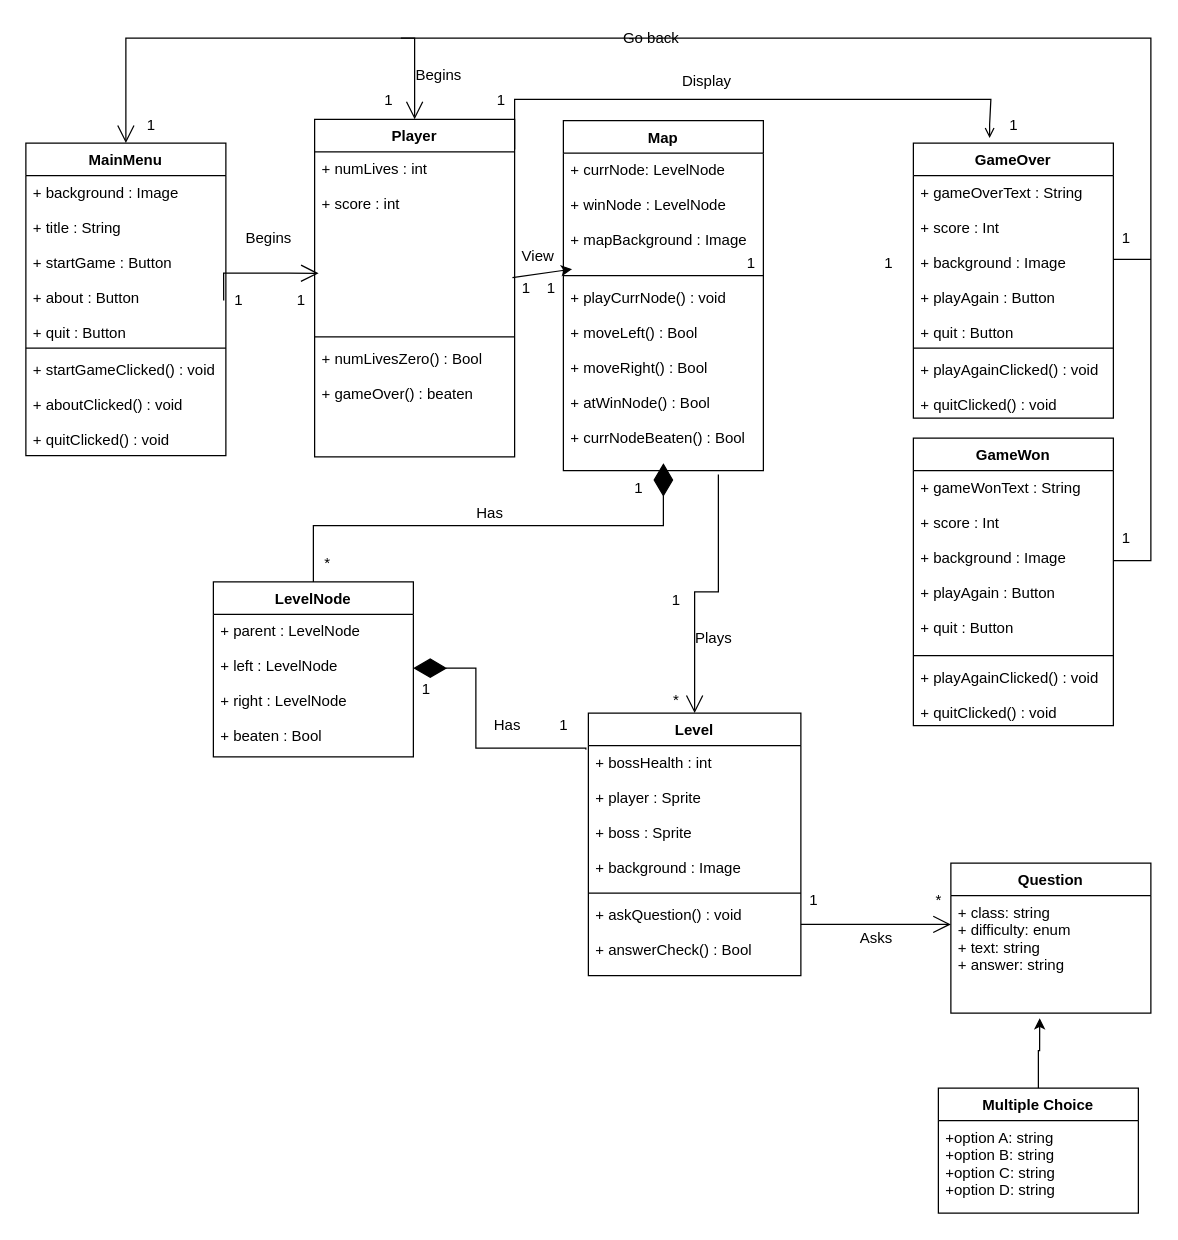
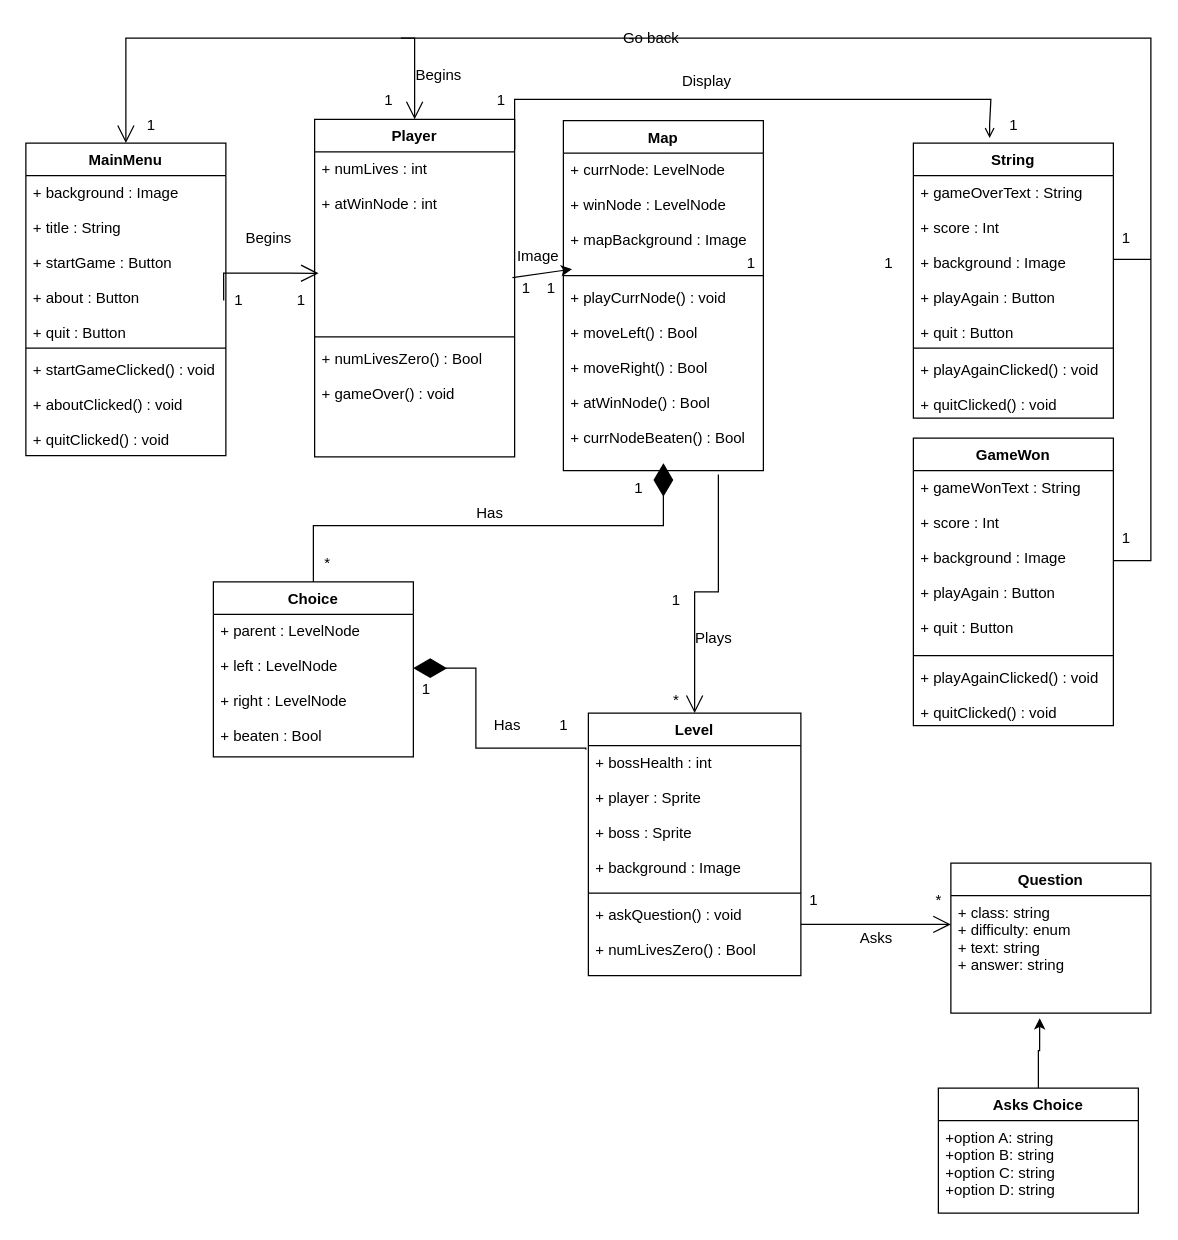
(1013, 160) -> (1013, 160)
(377, 169) -> (377, 169)
(538, 257) -> (538, 257)
(406, 359) -> (406, 359)
(313, 599) -> (313, 599)
(676, 915) -> (676, 915)
(1038, 1105) -> (1038, 1105)
